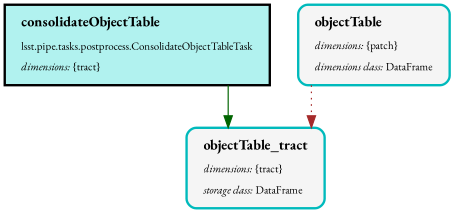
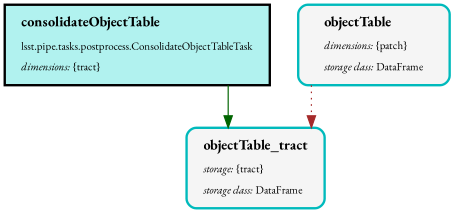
(349, 67) -> (349, 67)
(228, 169) -> (219, 169)
